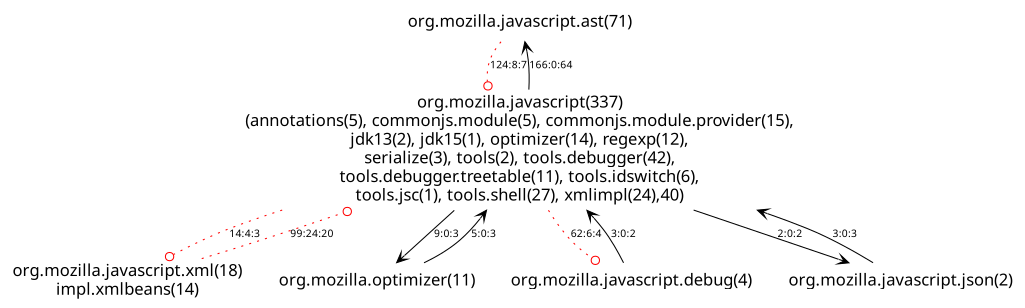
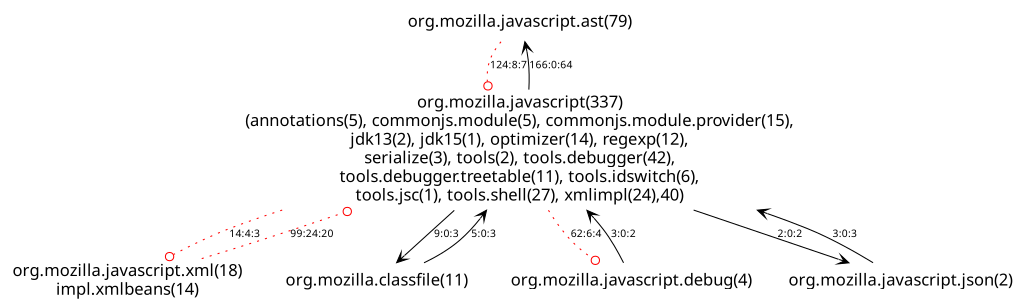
(520, 23) -> (520, 23)
(377, 281) -> (377, 281)
